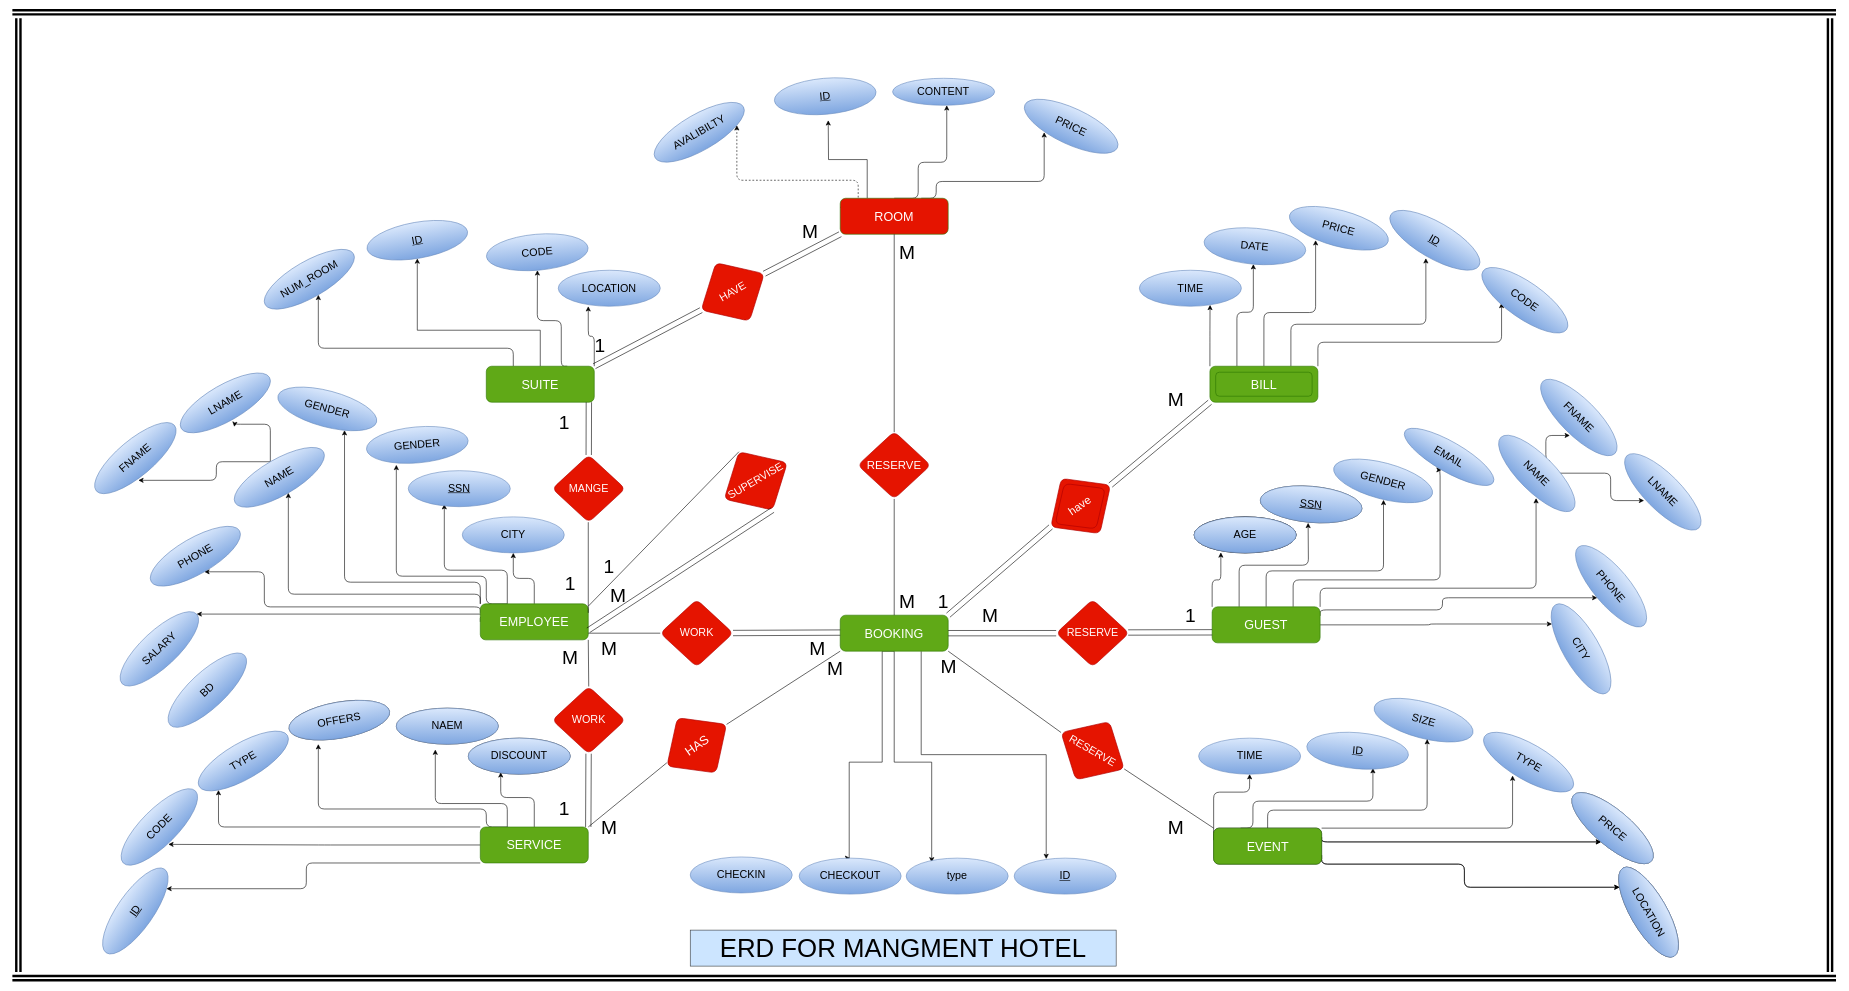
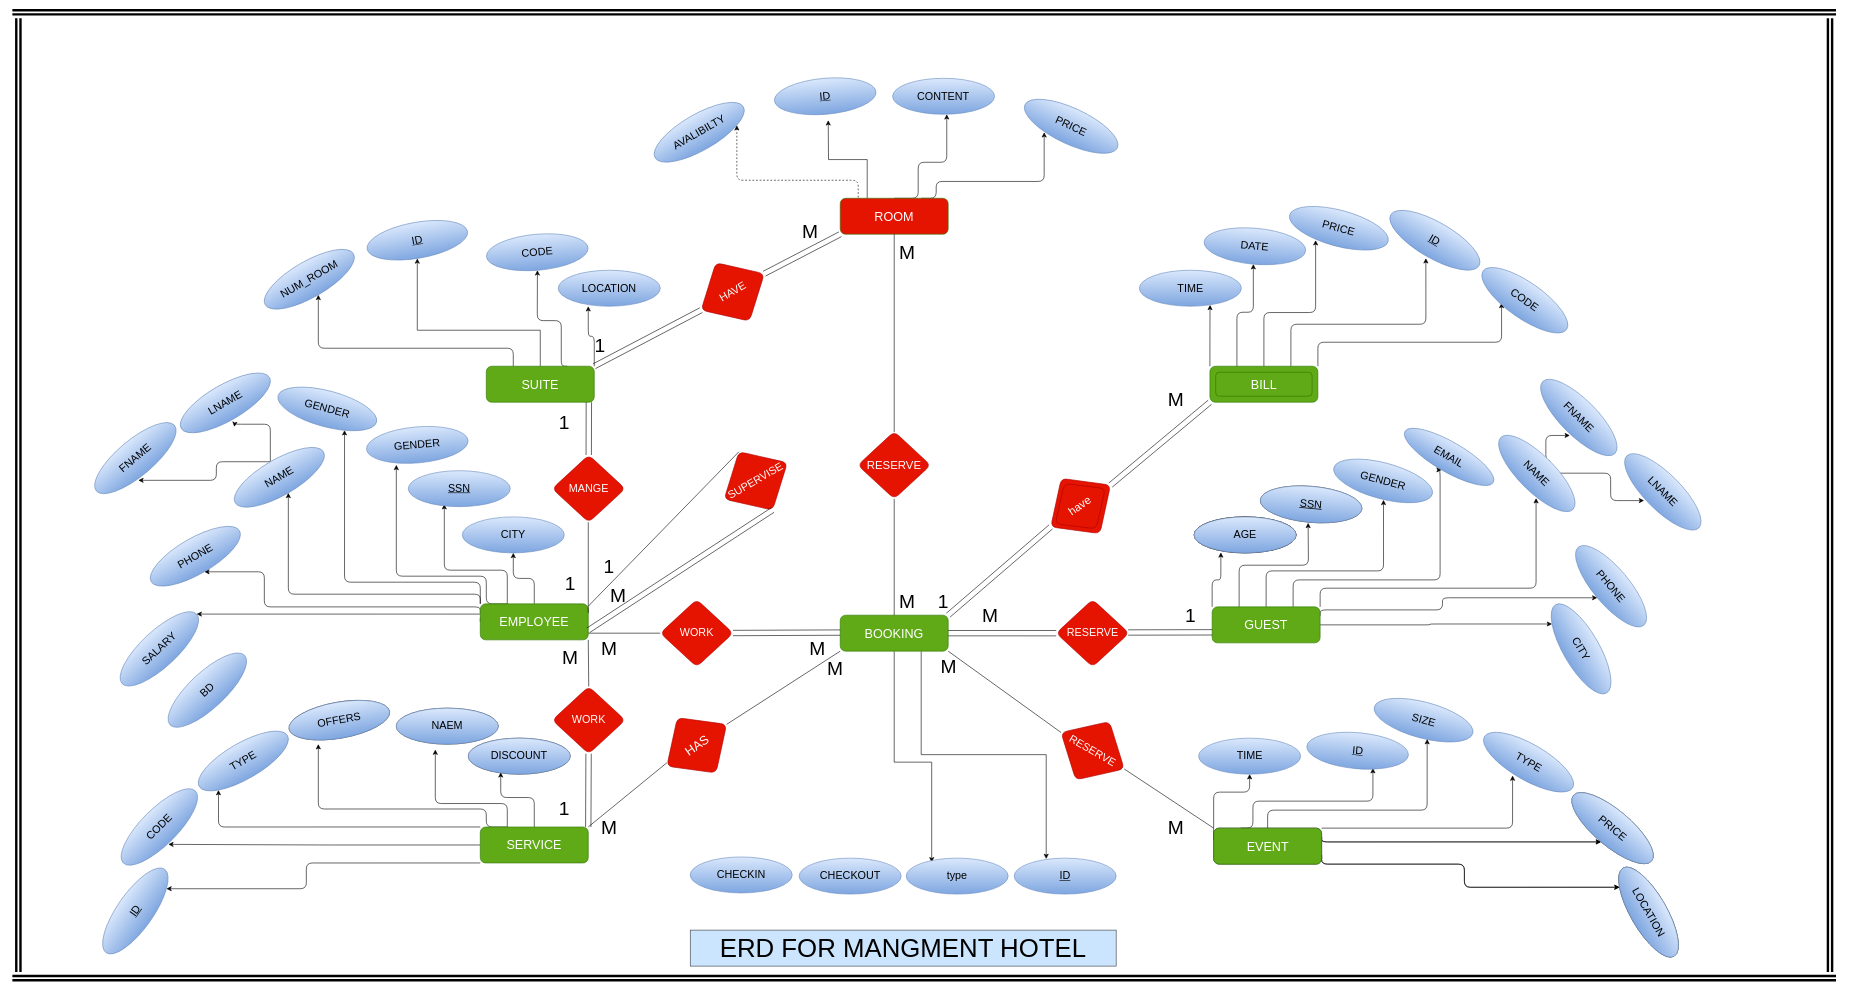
(944, 92) -> (944, 96)
(882, 761) -> none
